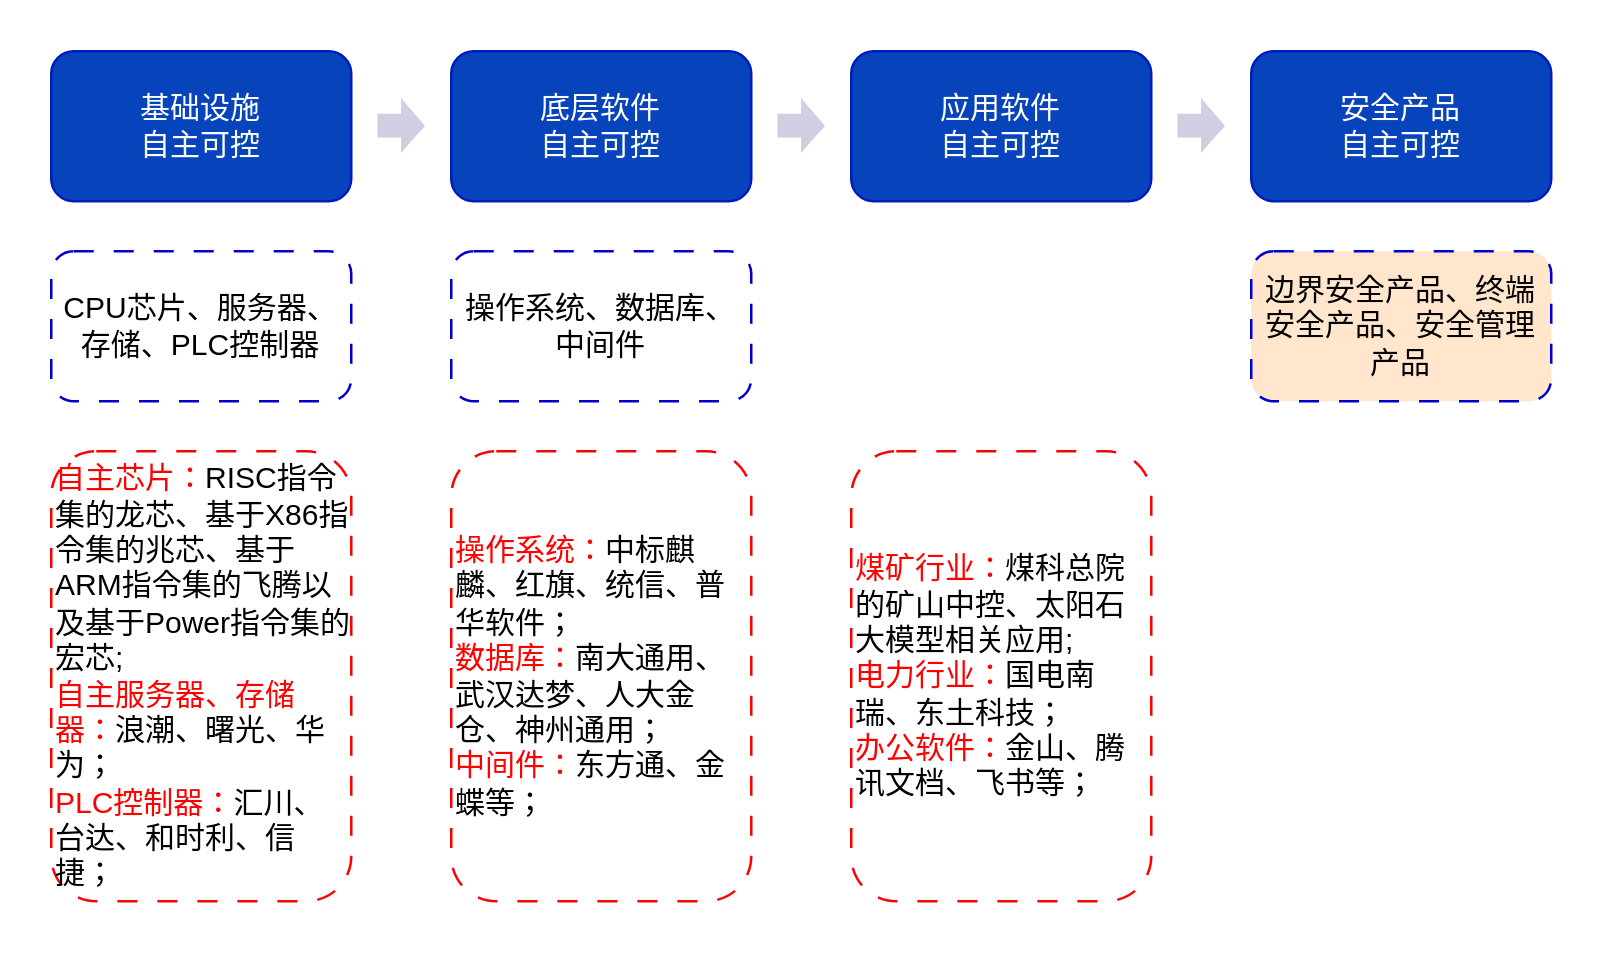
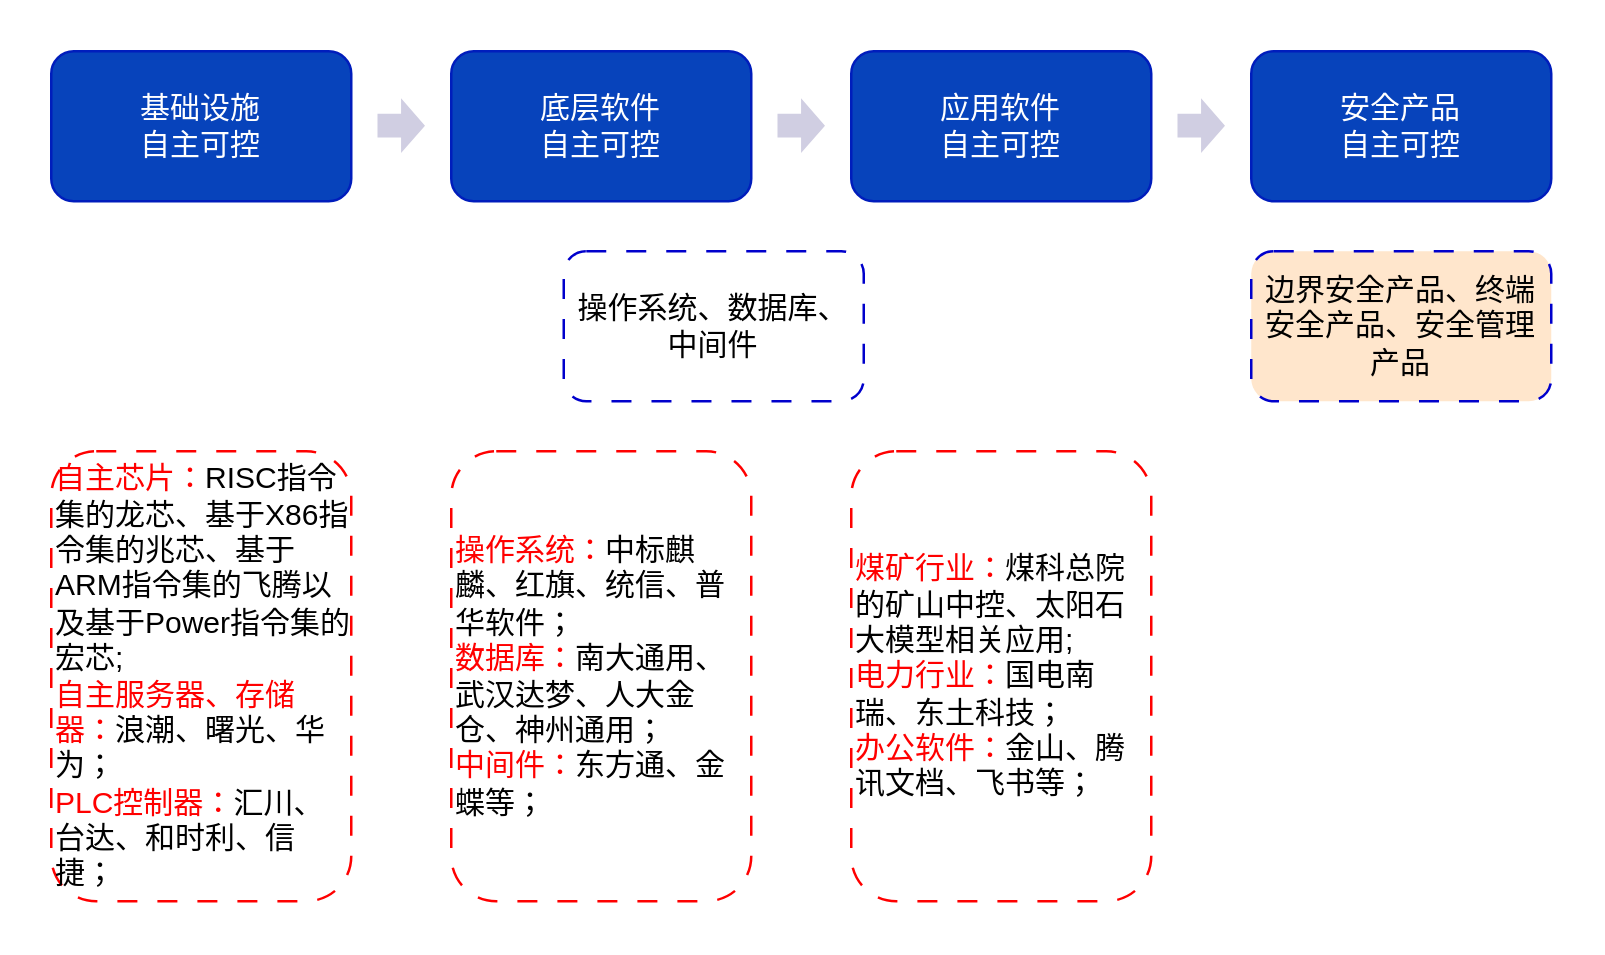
(201, 326) -> none
(601, 326) -> (714, 326)
